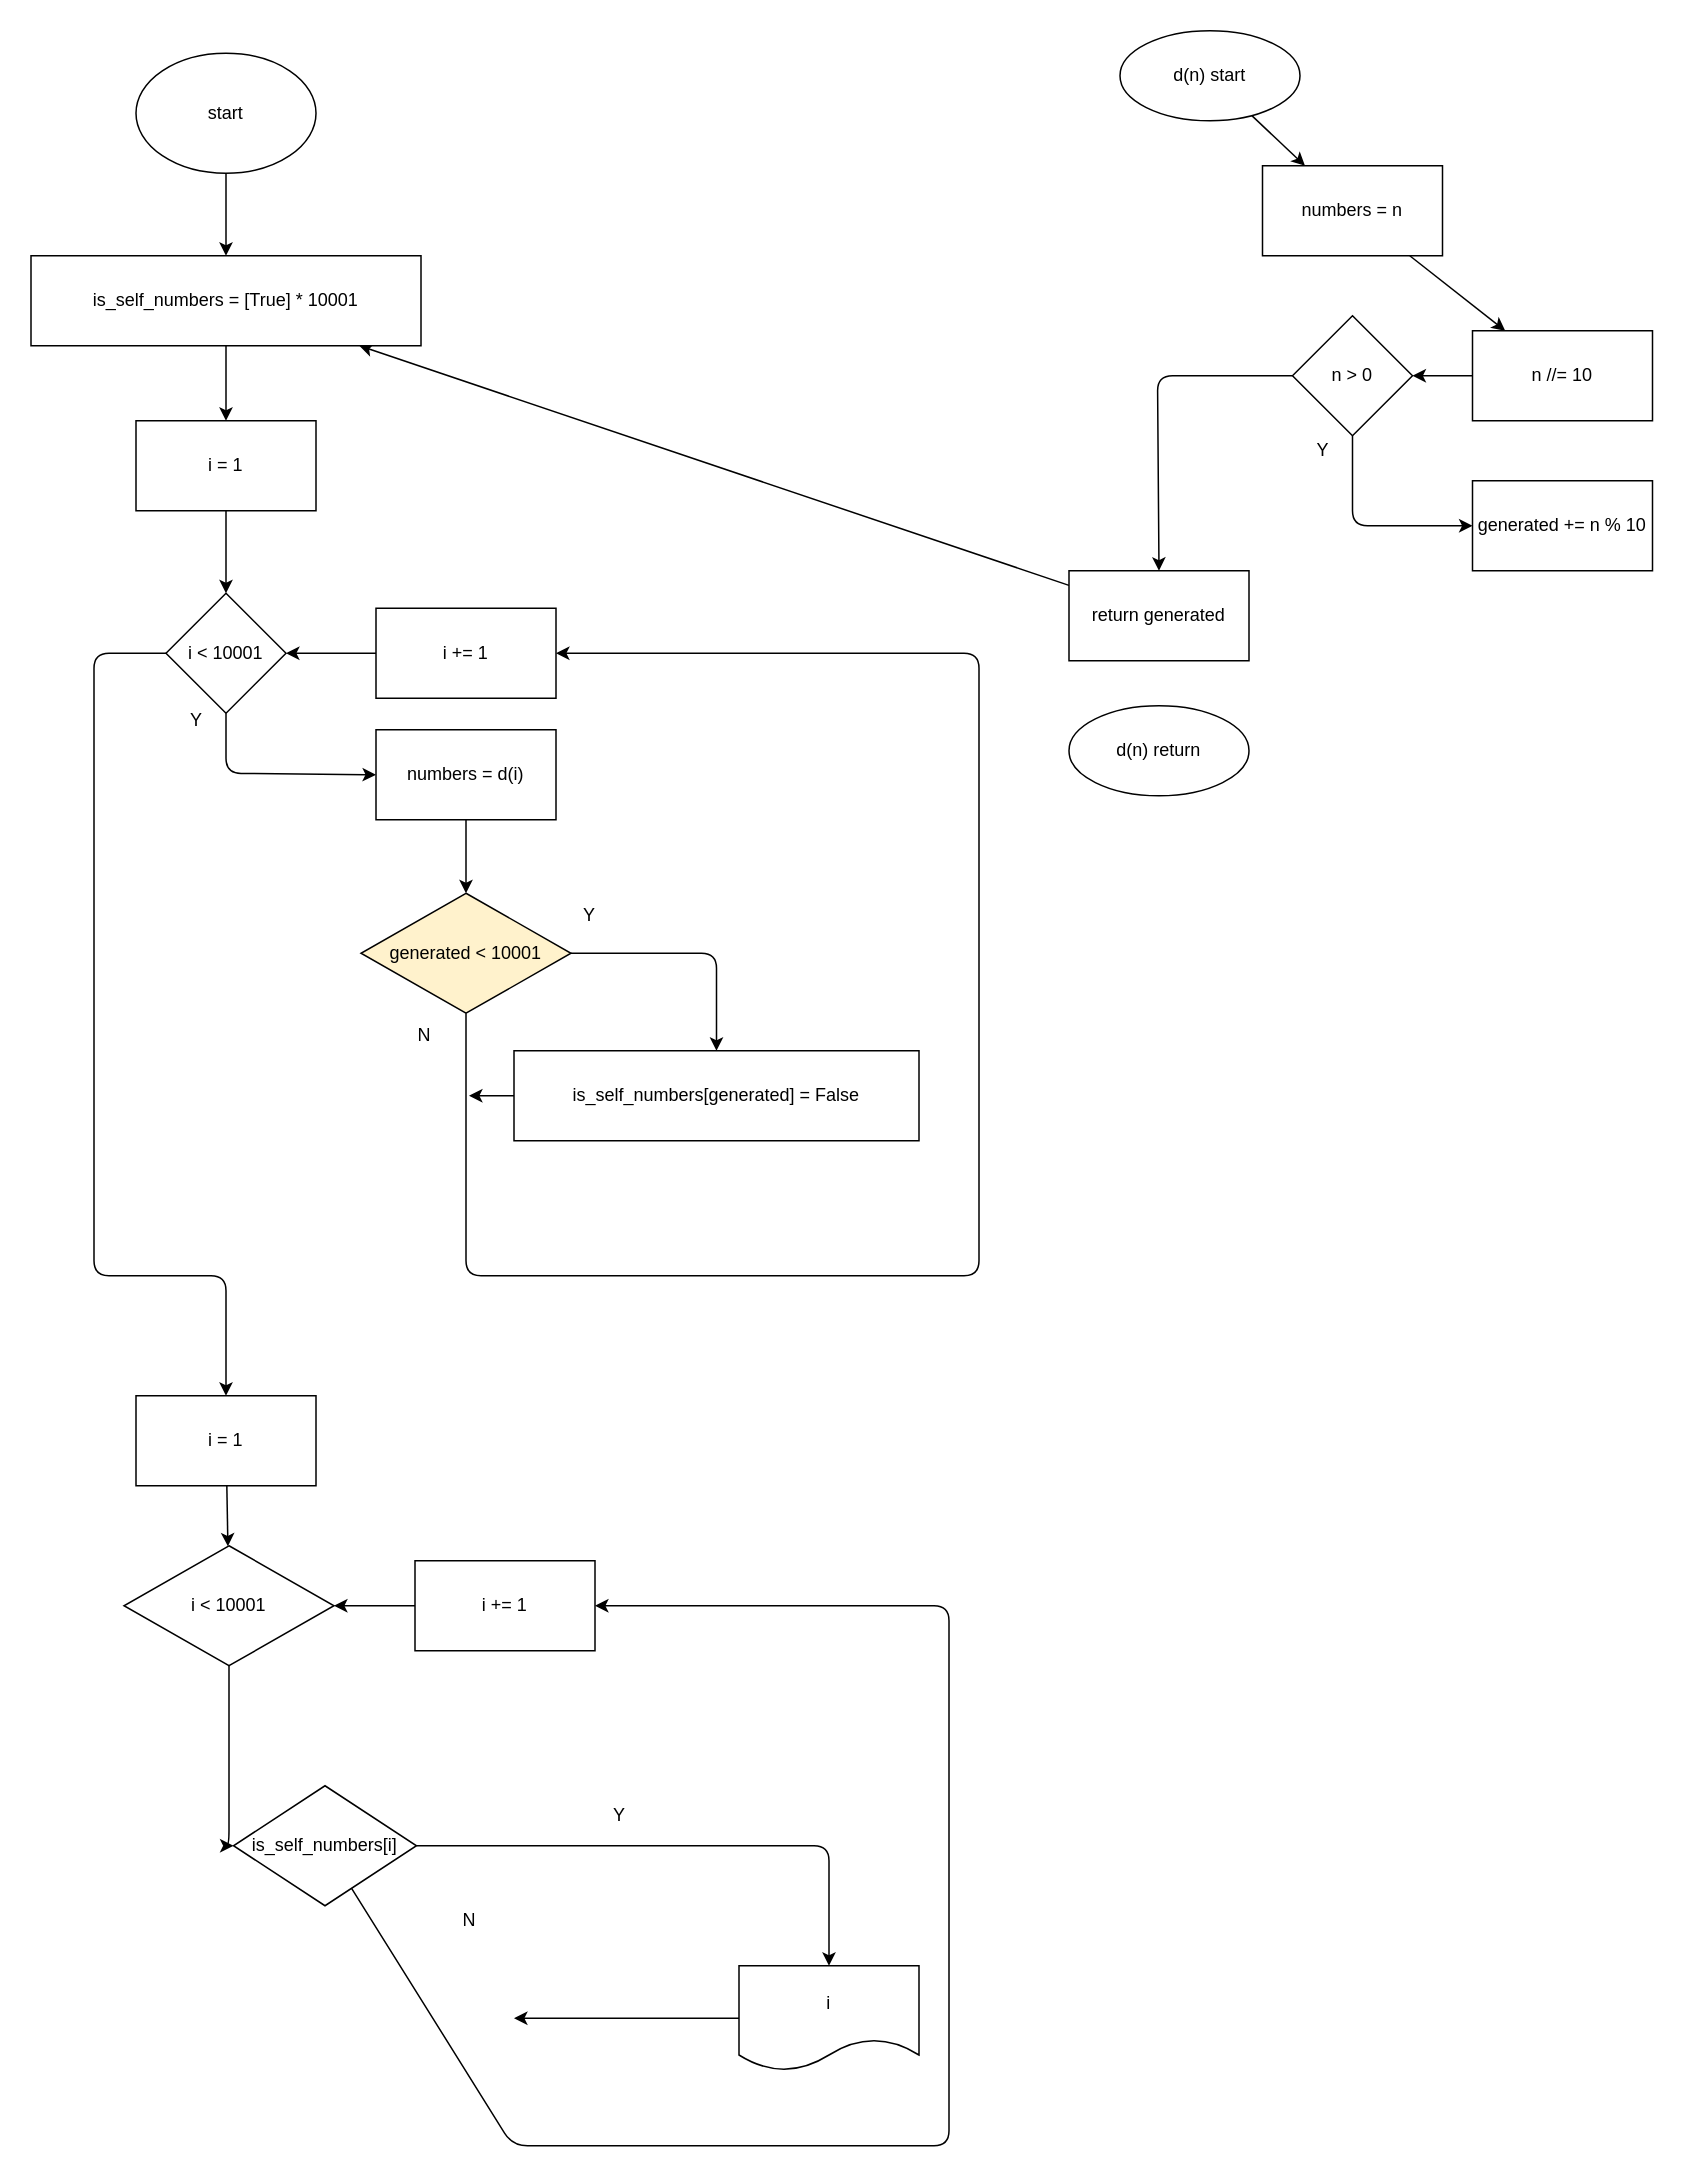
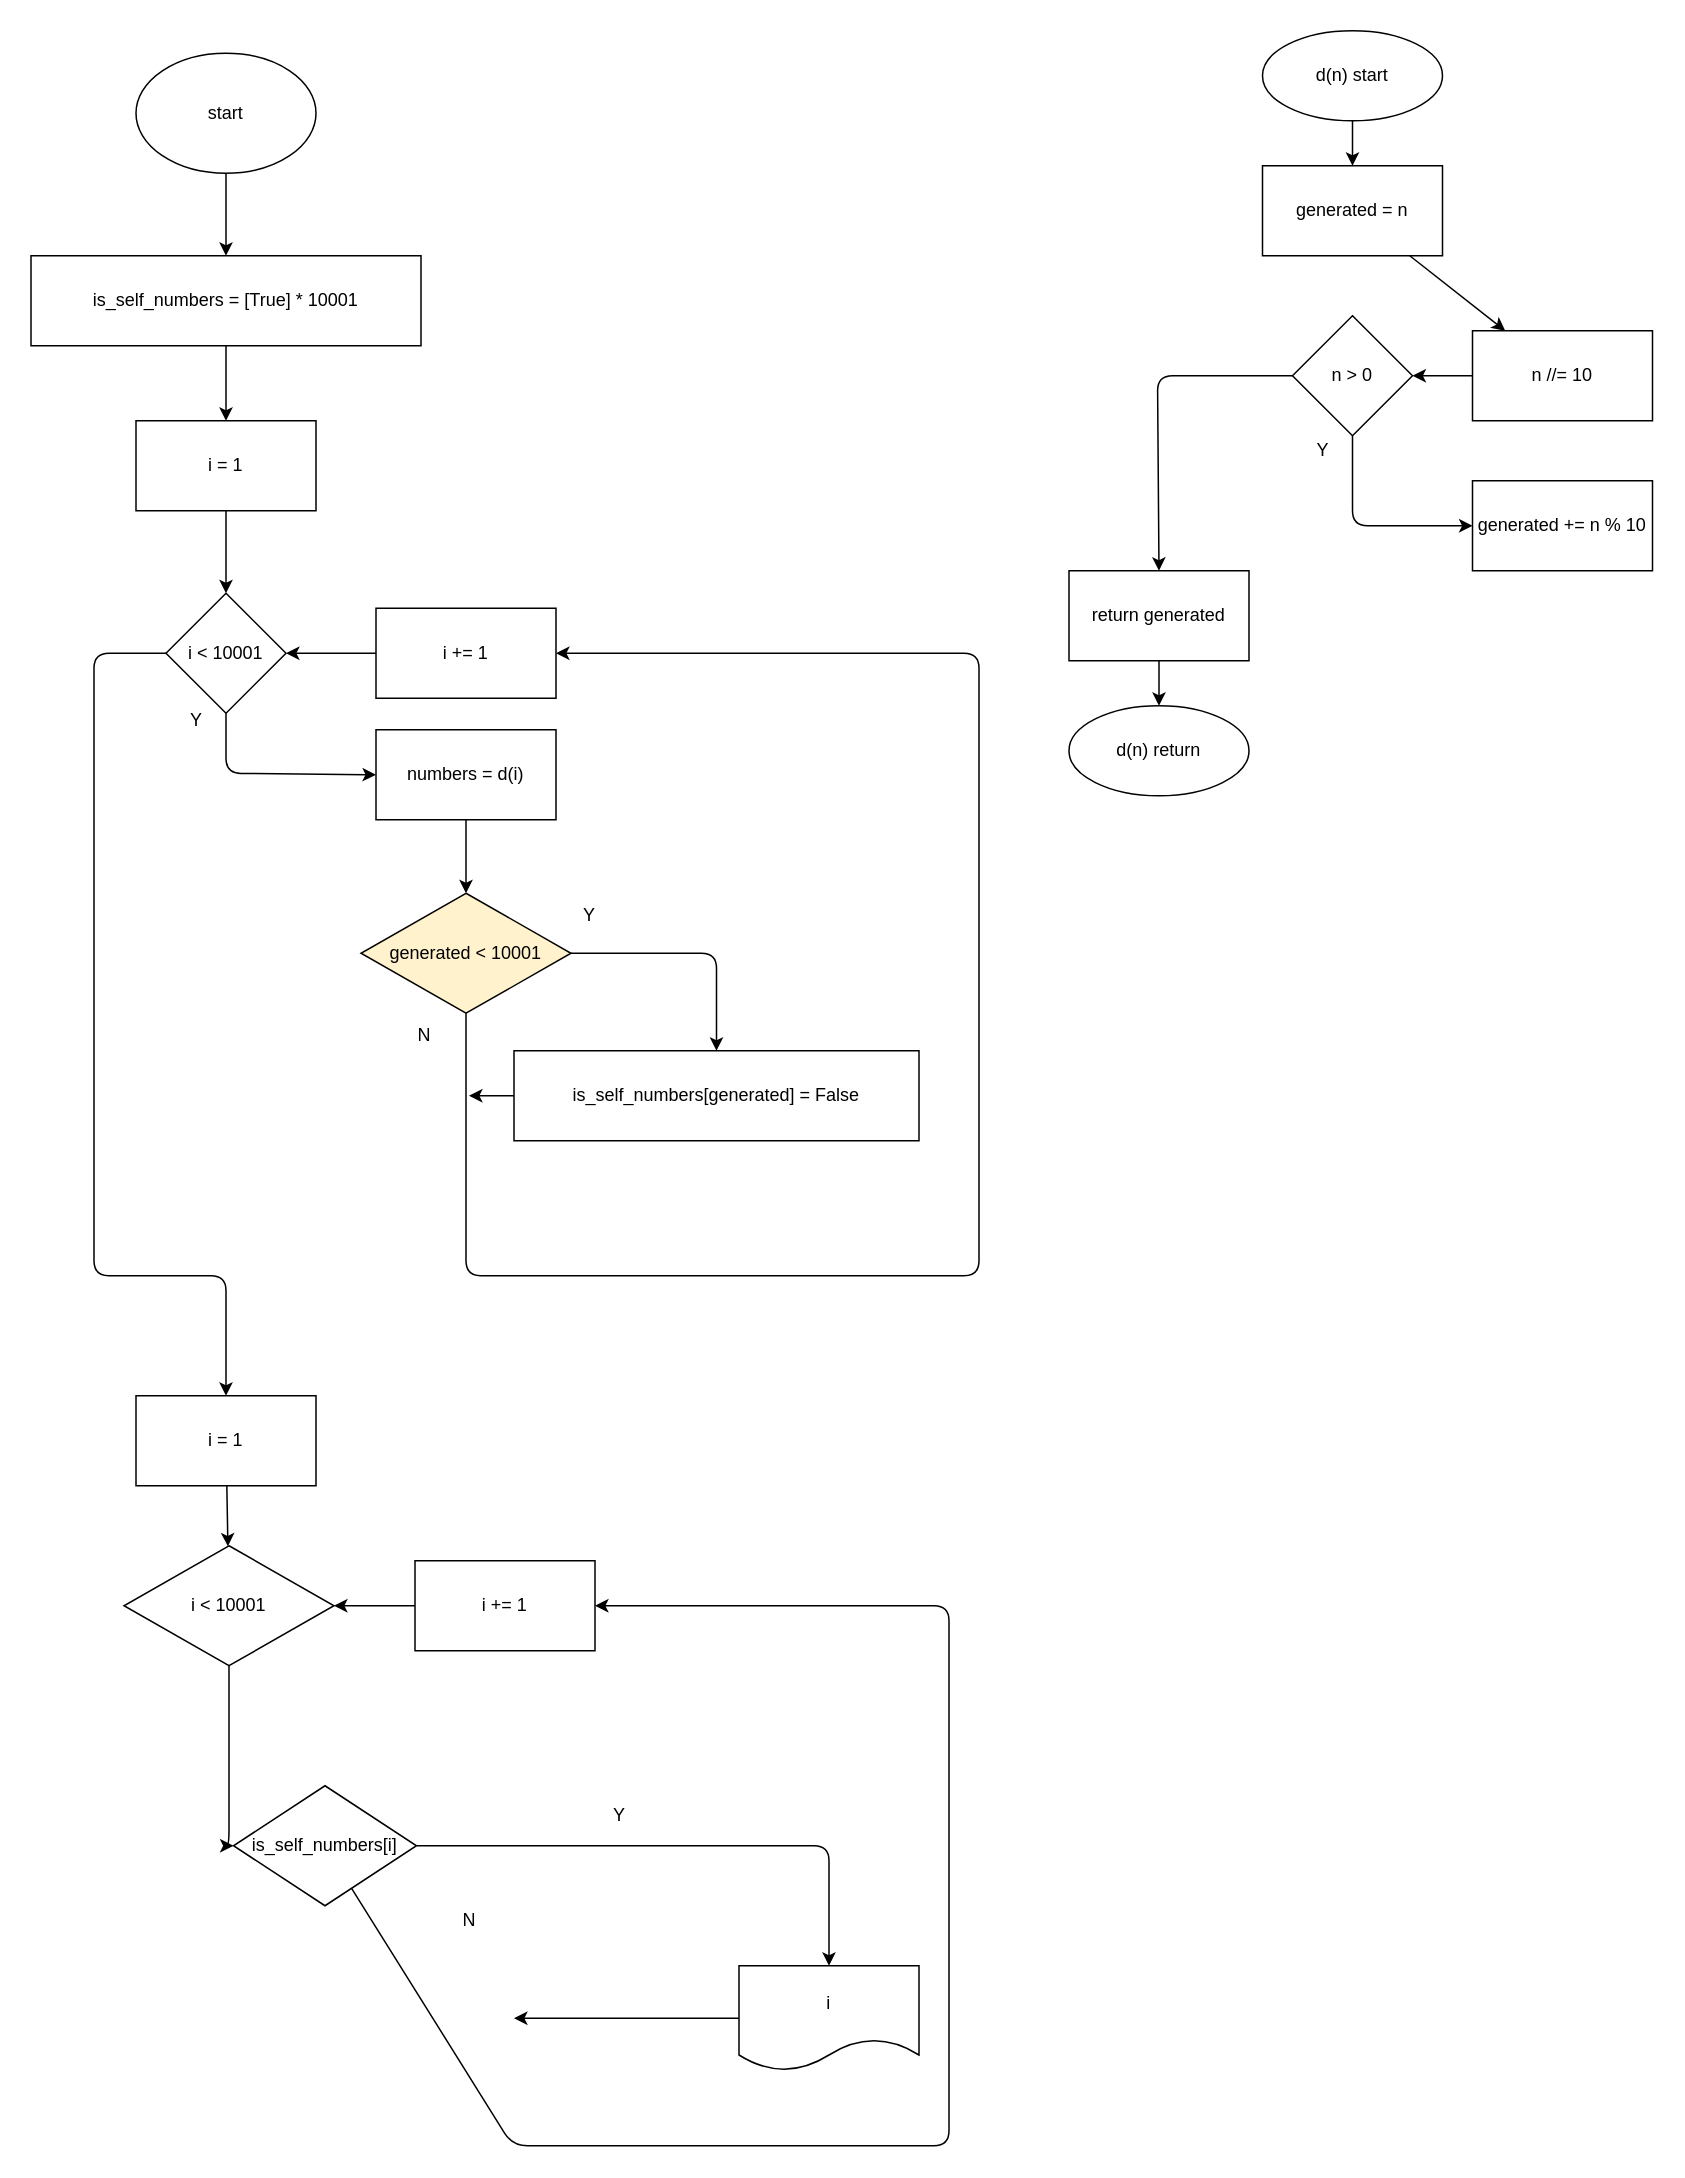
(1210, 76) -> (1352, 76)
(1352, 211) -> (1352, 211)
(719, 467) -> (1159, 678)
